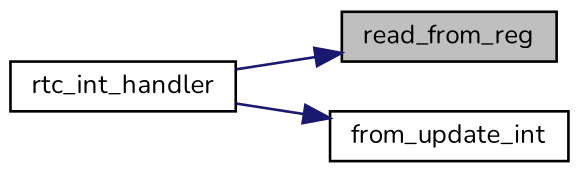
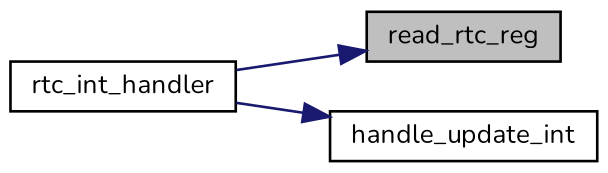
(449, 37) -> (464, 37)
(449, 136) -> (464, 136)
